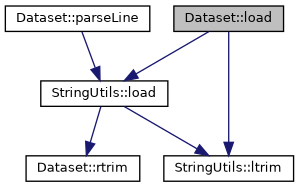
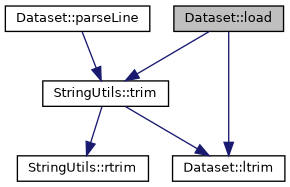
(104, 94) -> (106, 94)
(83, 169) -> (83, 169)
(229, 169) -> (229, 169)
